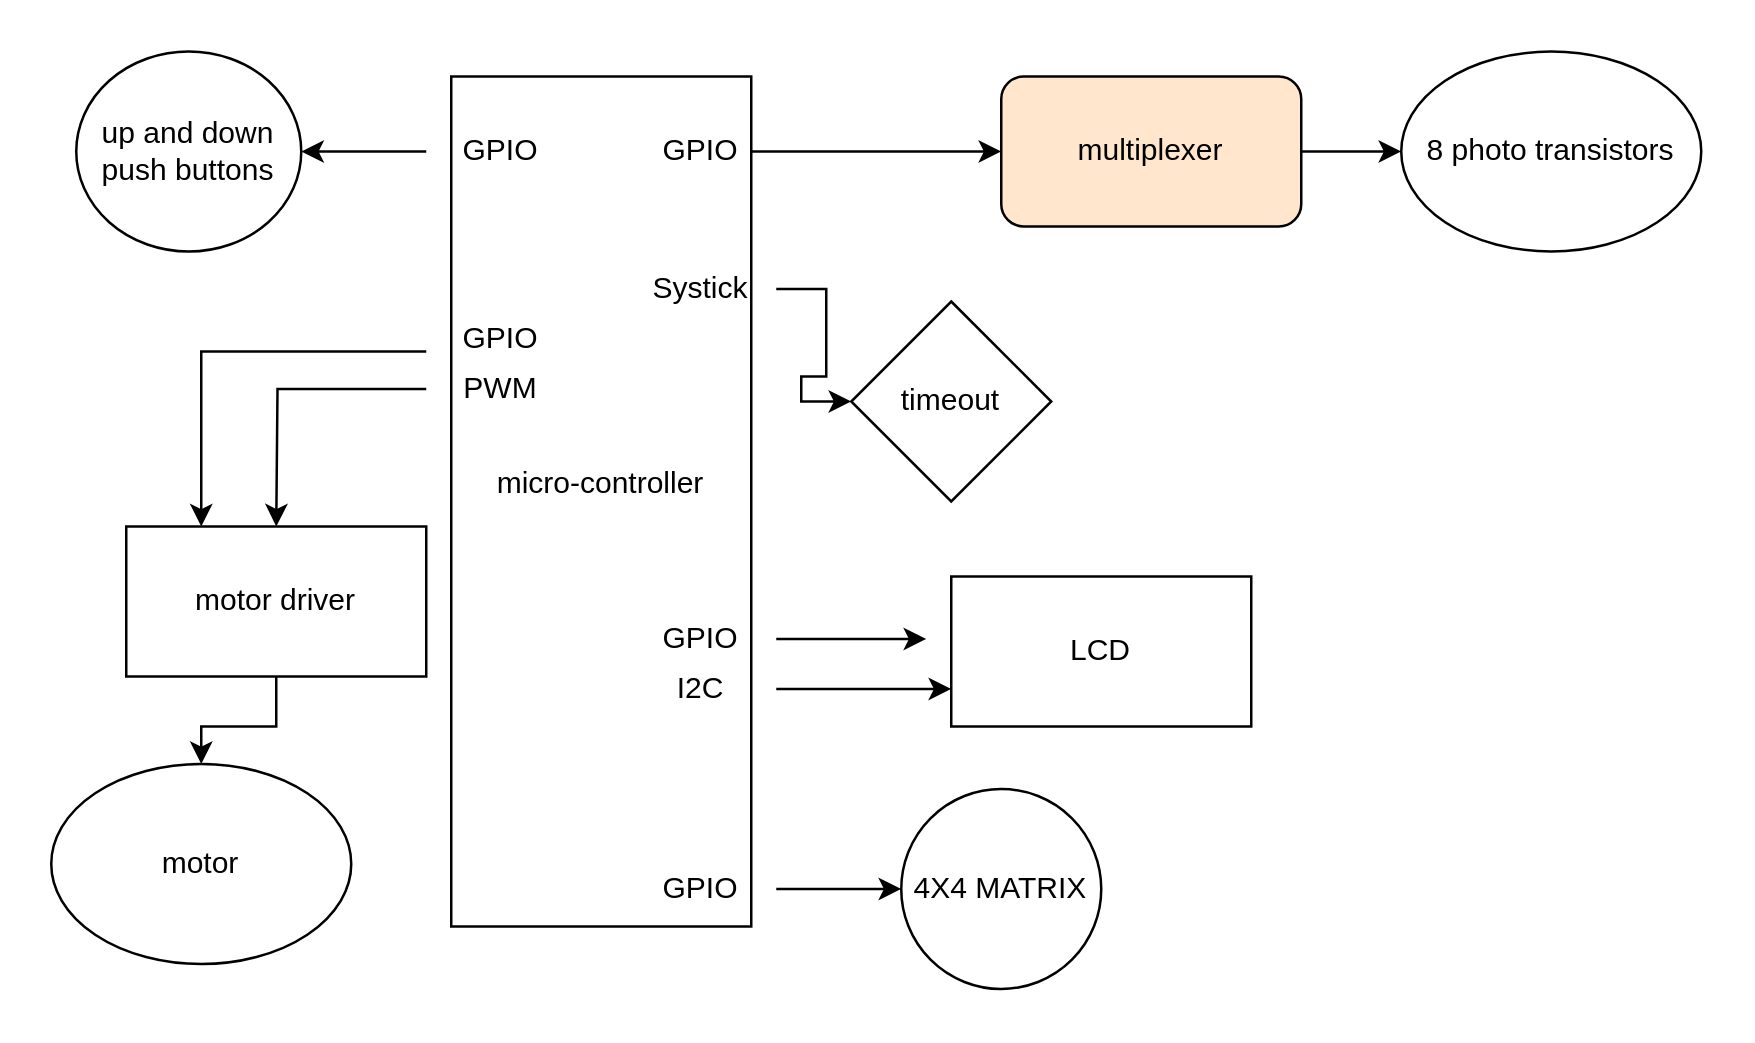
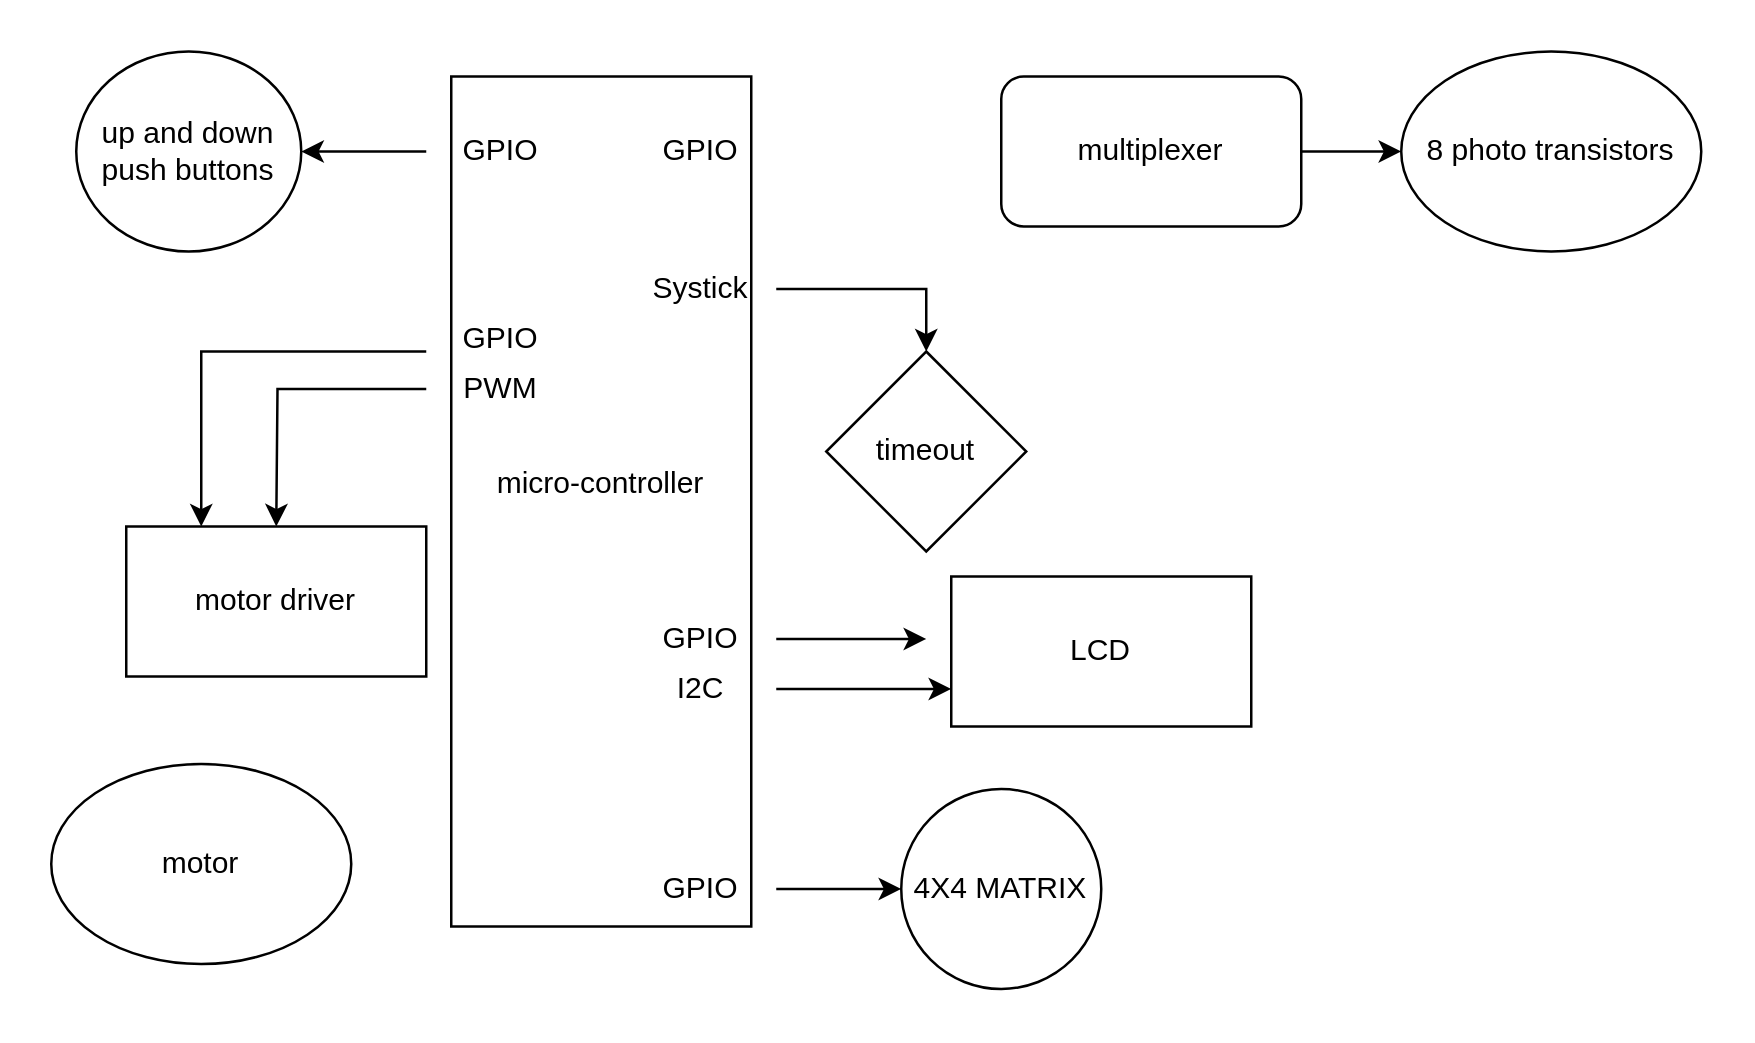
(868, 151) -> none
(1151, 151) -> (1151, 151)
(951, 401) -> (926, 451)
(253, 726) -> none
